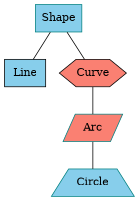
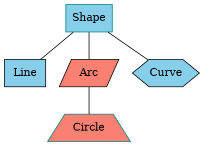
(93, 73) -> (166, 73)
(93, 101) -> (89, 46)
(93, 128) -> (89, 73)
(93, 183) -> (89, 128)
